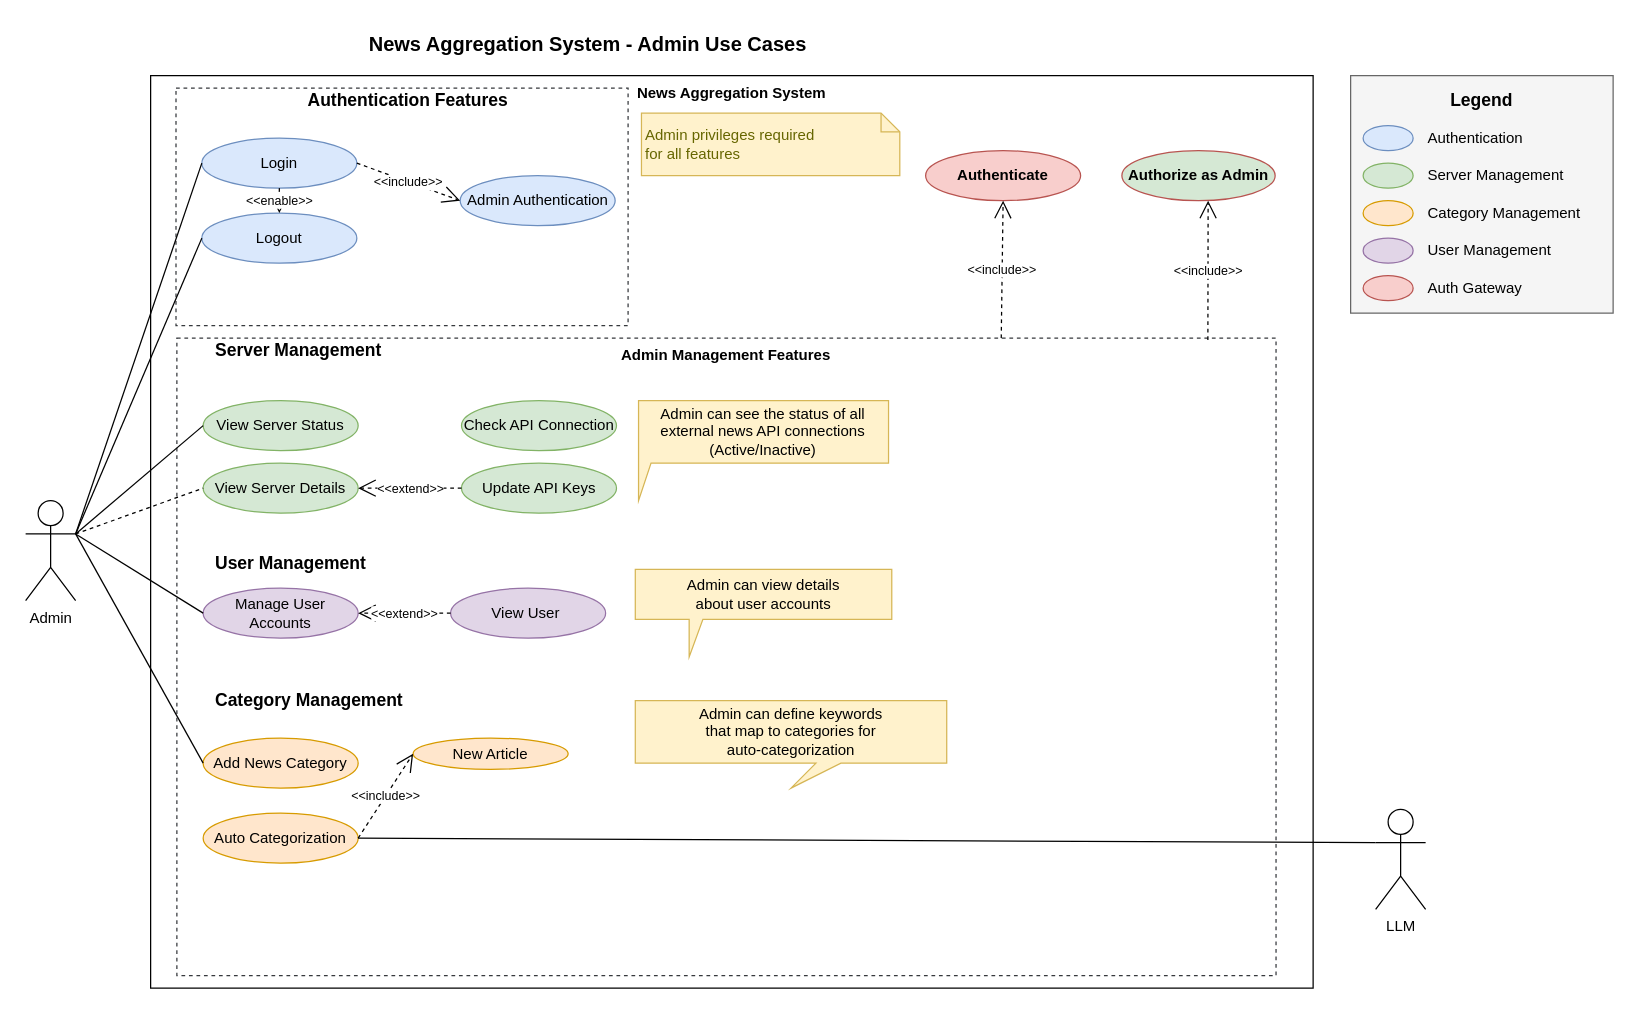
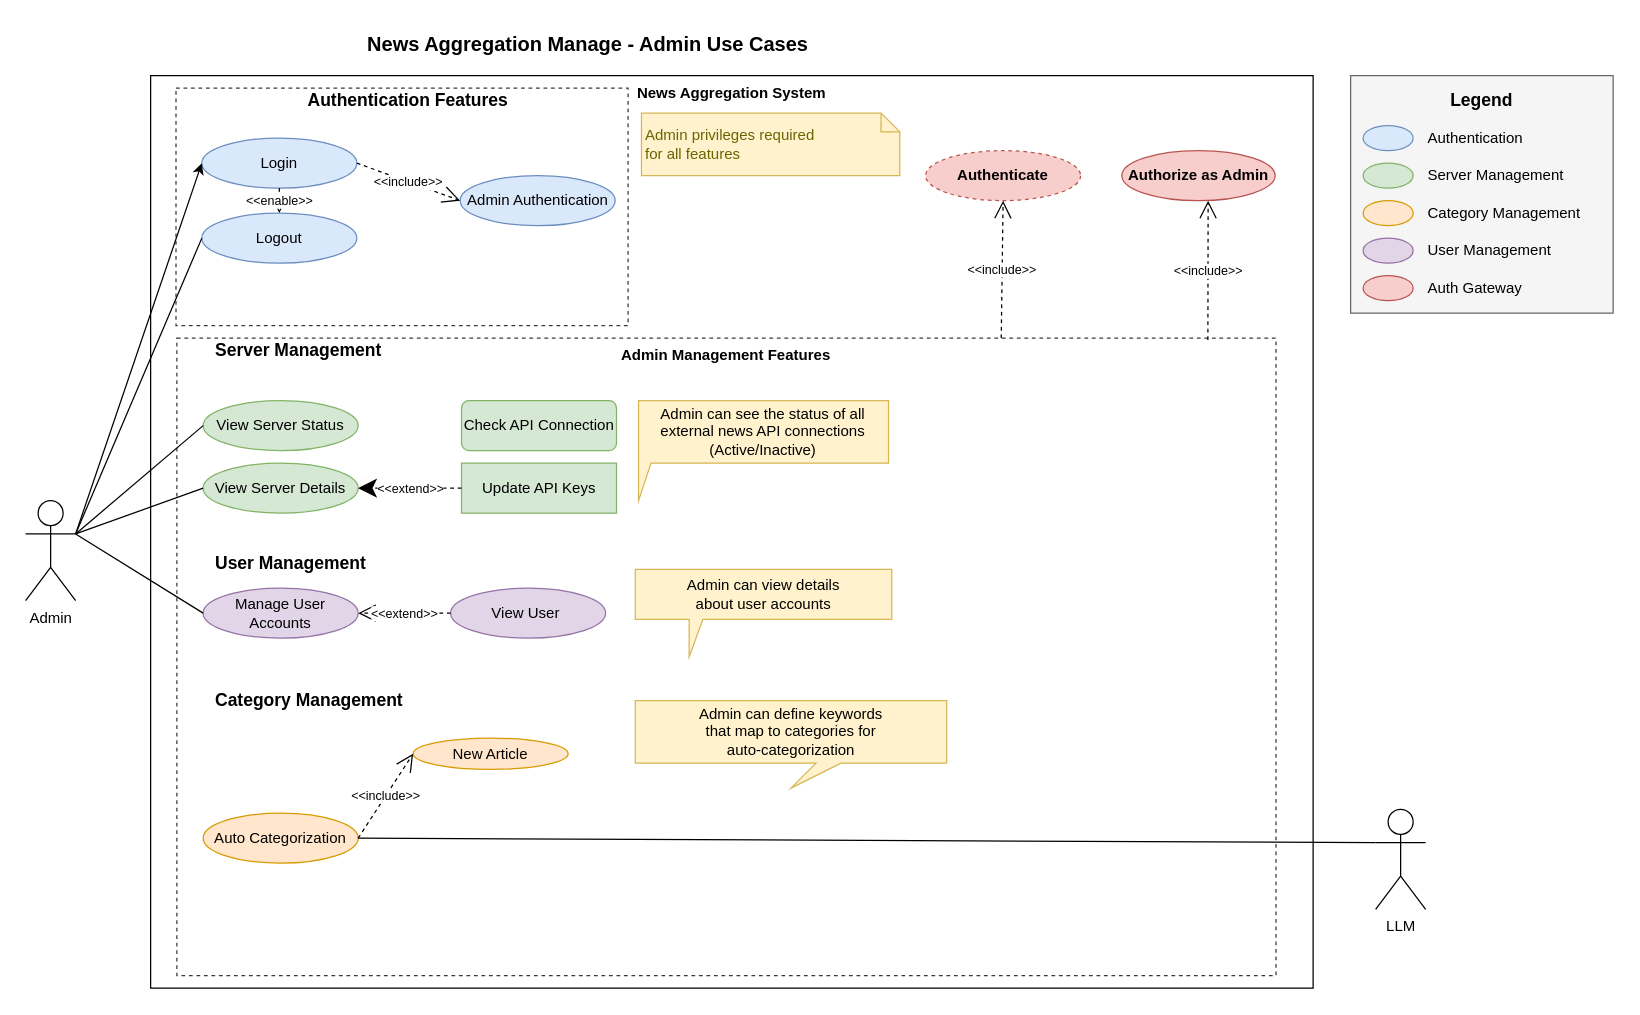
(588, 44) -> (588, 44)
(200, 169) -> (199, 173)
(1003, 176) -> (1003, 176)
(1199, 176) -> (1199, 176)
(539, 426) -> (539, 426)
(369, 488) -> (374, 488)
(539, 488) -> (539, 488)
(141, 511) -> (141, 511)
(140, 650) -> none
(281, 763) -> none
